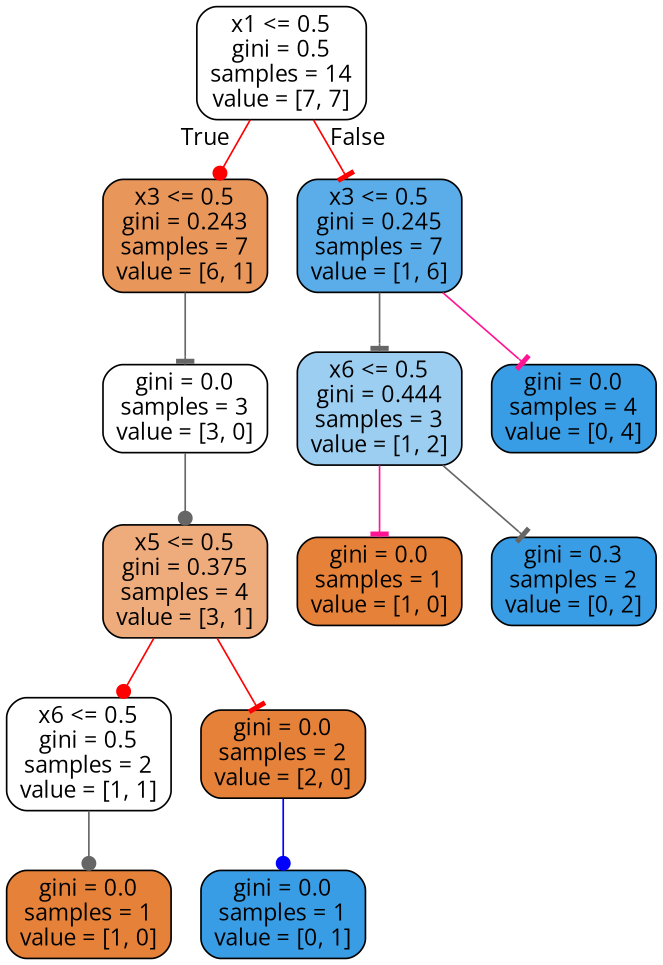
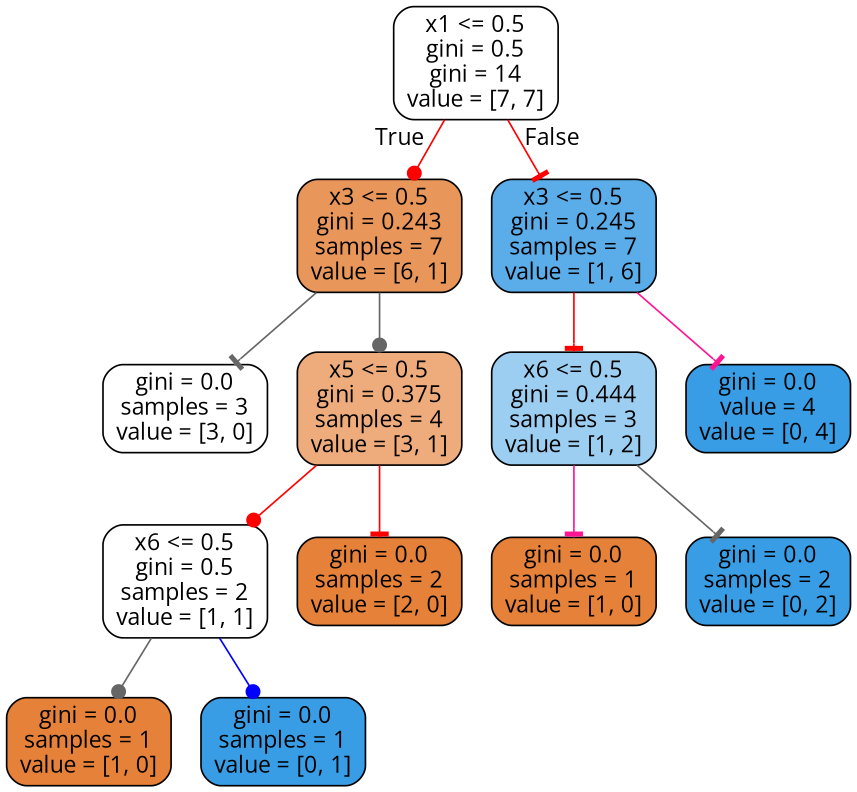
(282, 63) -> (476, 63)
(380, 318) -> (574, 318)
(574, 409) -> (768, 409)
(185, 482) -> (380, 315)
(574, 581) -> (768, 581)
(283, 828) -> (234, 662)
